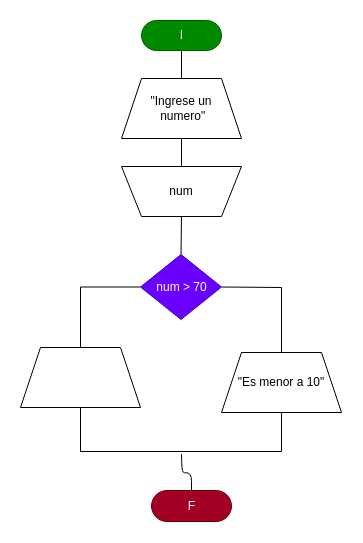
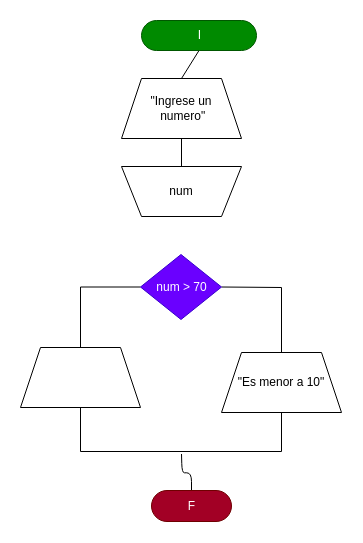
(182, 36) -> (199, 36)
(181, 236) -> none
